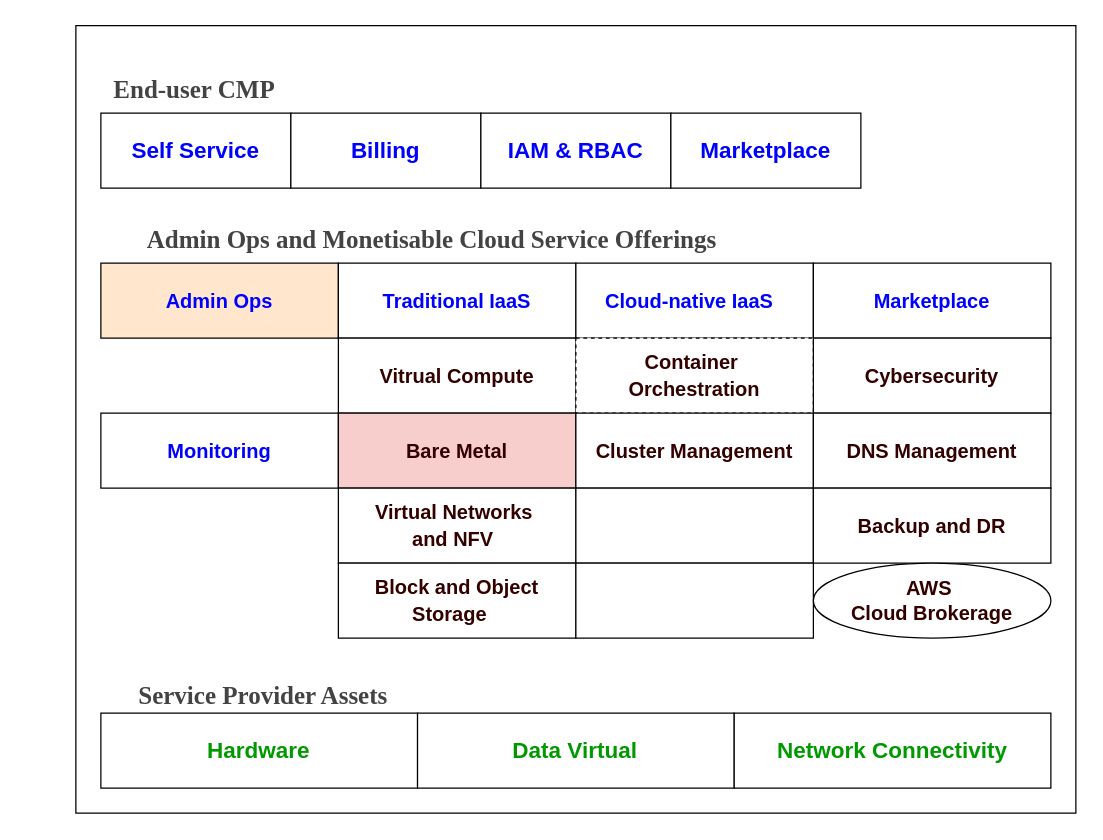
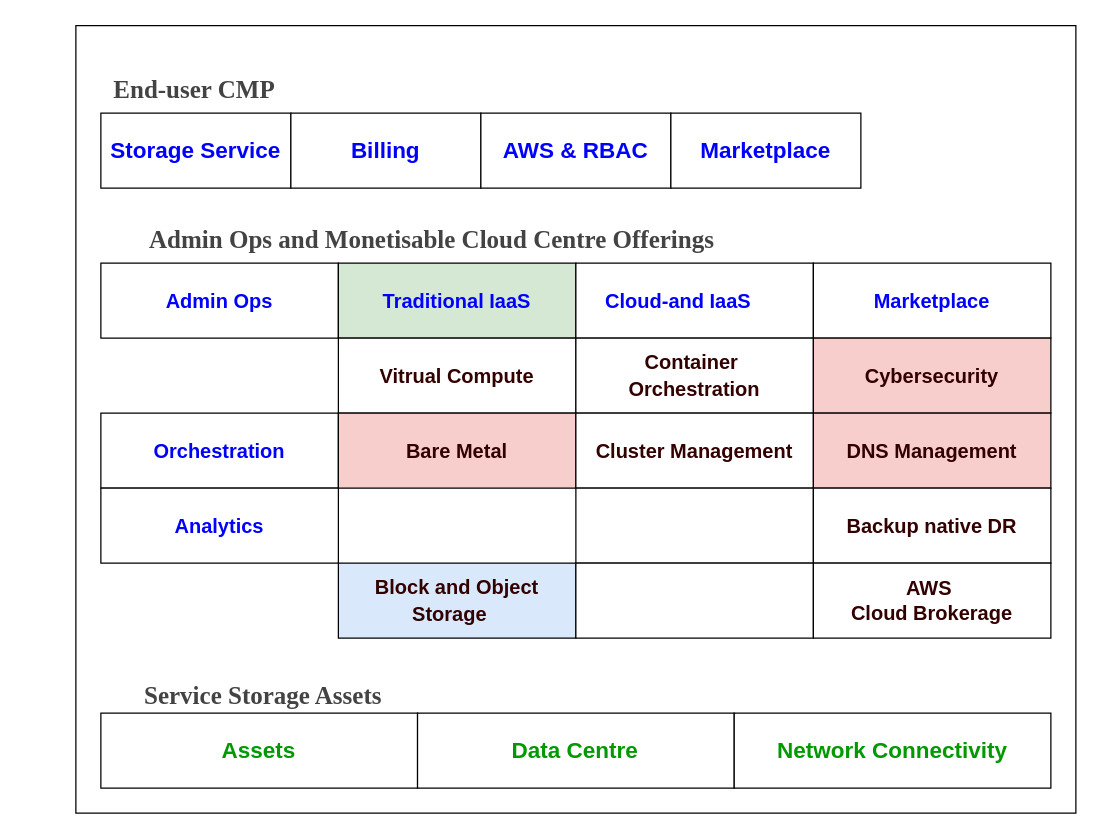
(196, 151) -> (196, 151)
(576, 151) -> (576, 151)
(432, 251) -> (432, 251)
(219, 301) -> (219, 301)
(457, 301) -> (457, 301)
(694, 301) -> (694, 301)
(694, 376) -> (694, 376)
(932, 376) -> (932, 376)
(219, 451) -> (219, 451)
(932, 451) -> (932, 451)
none -> (219, 526)
(457, 526) -> none
(932, 526) -> (932, 526)
(457, 601) -> (457, 601)
(932, 601) -> (932, 601)
(263, 702) -> (263, 702)
(259, 751) -> (259, 751)
(575, 751) -> (575, 751)
